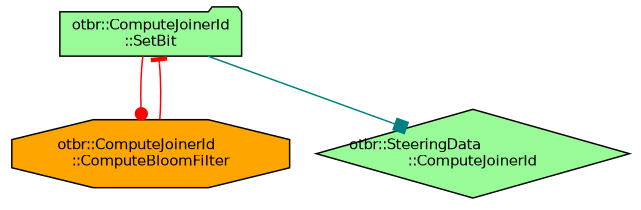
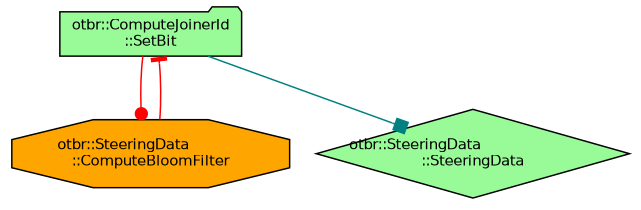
(151, 154) -> (151, 154)
(473, 154) -> (473, 154)
